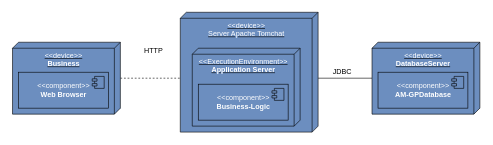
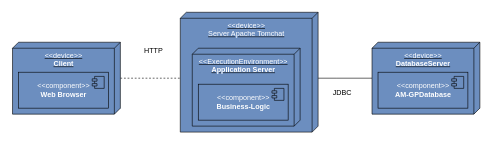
(64, 60) -> (64, 60)
(342, 72) -> (342, 93)
